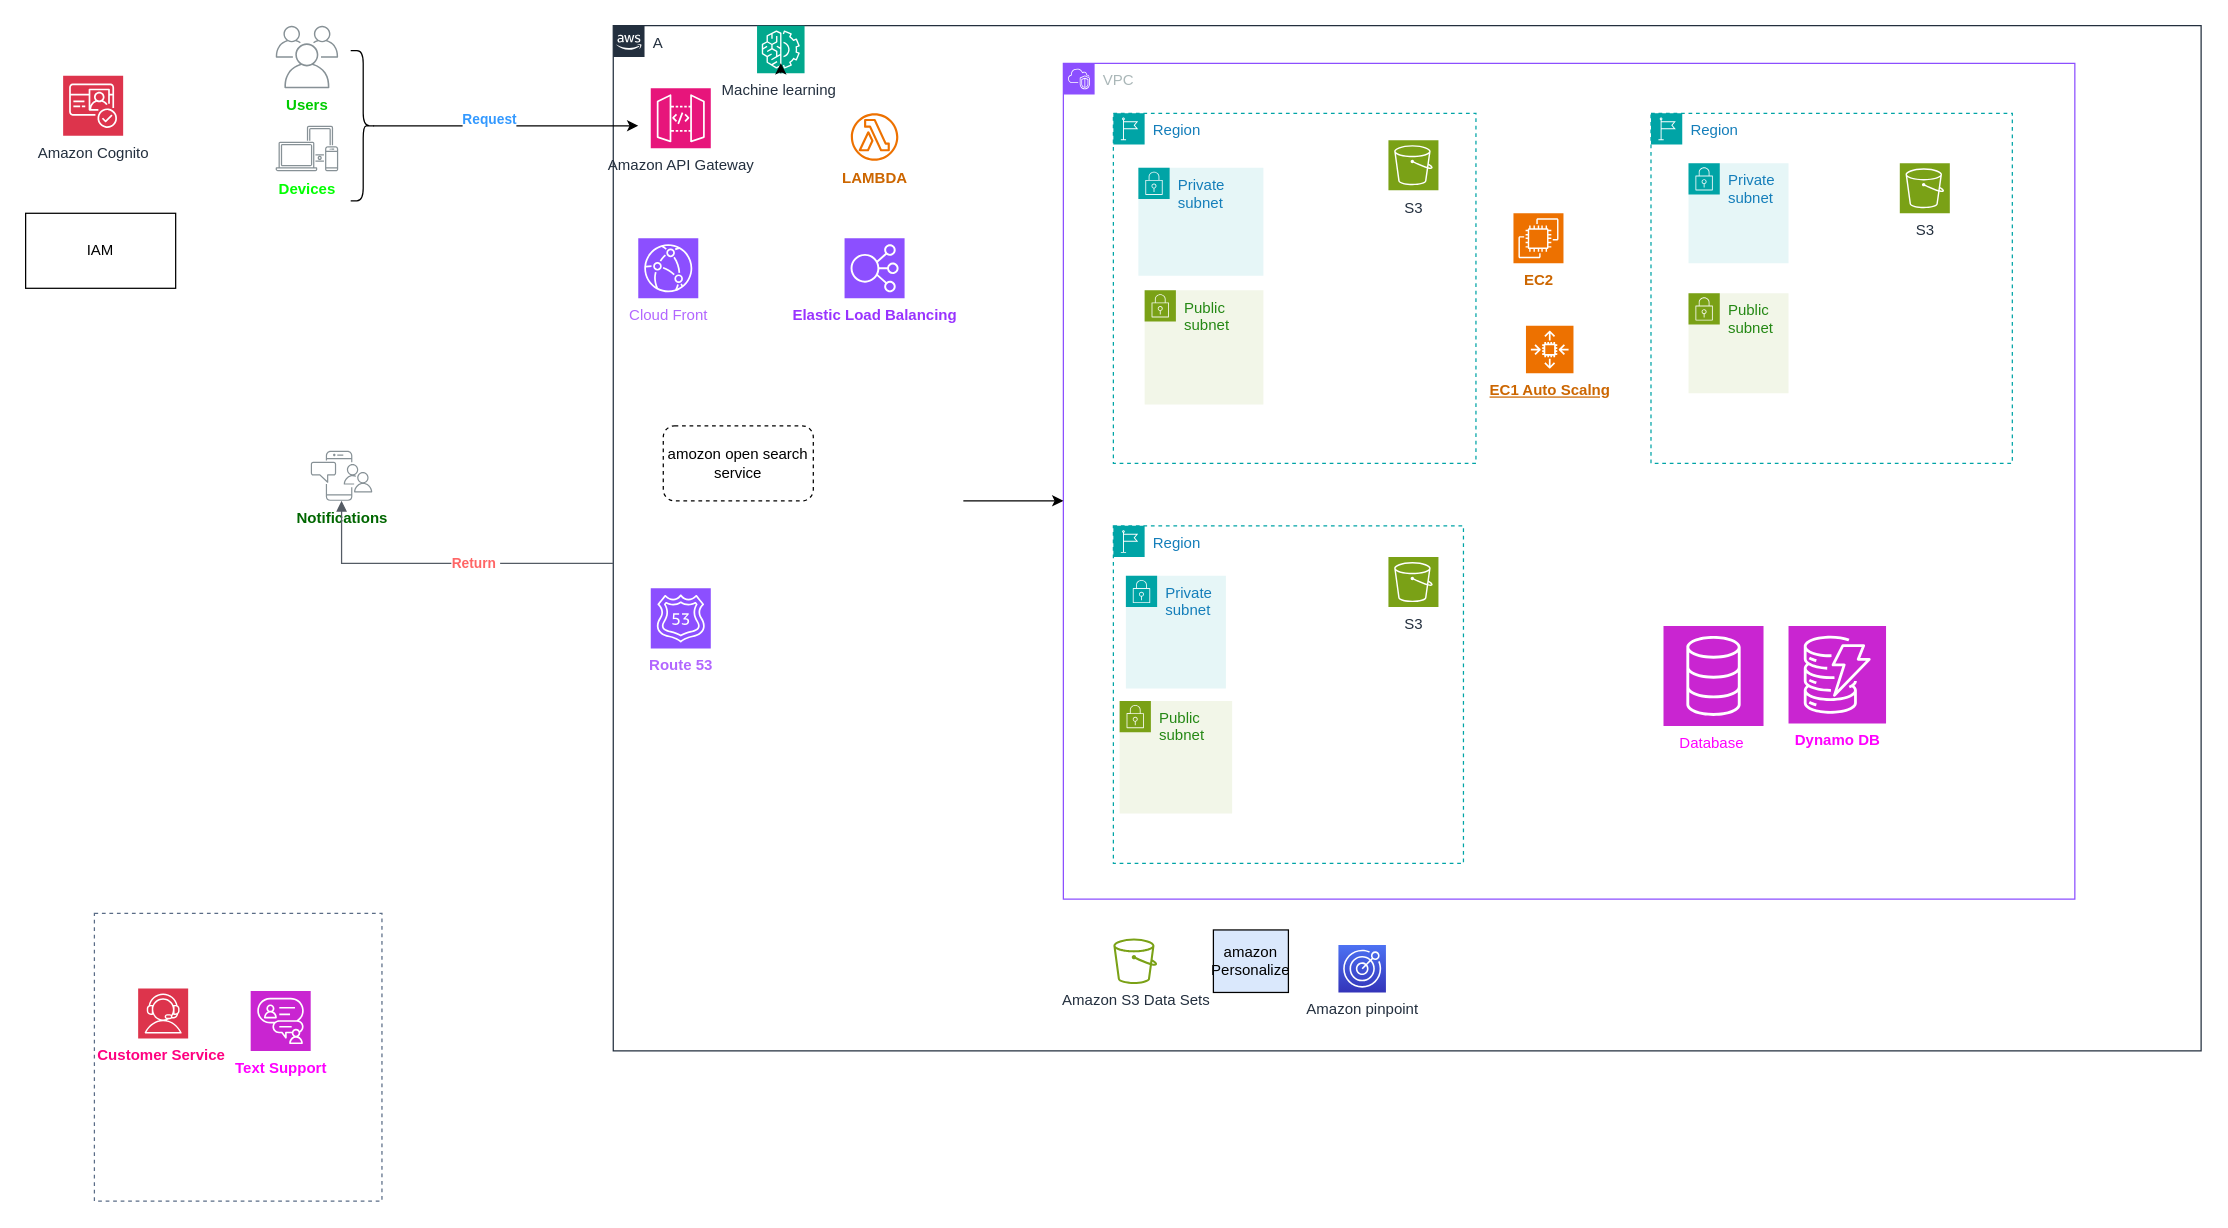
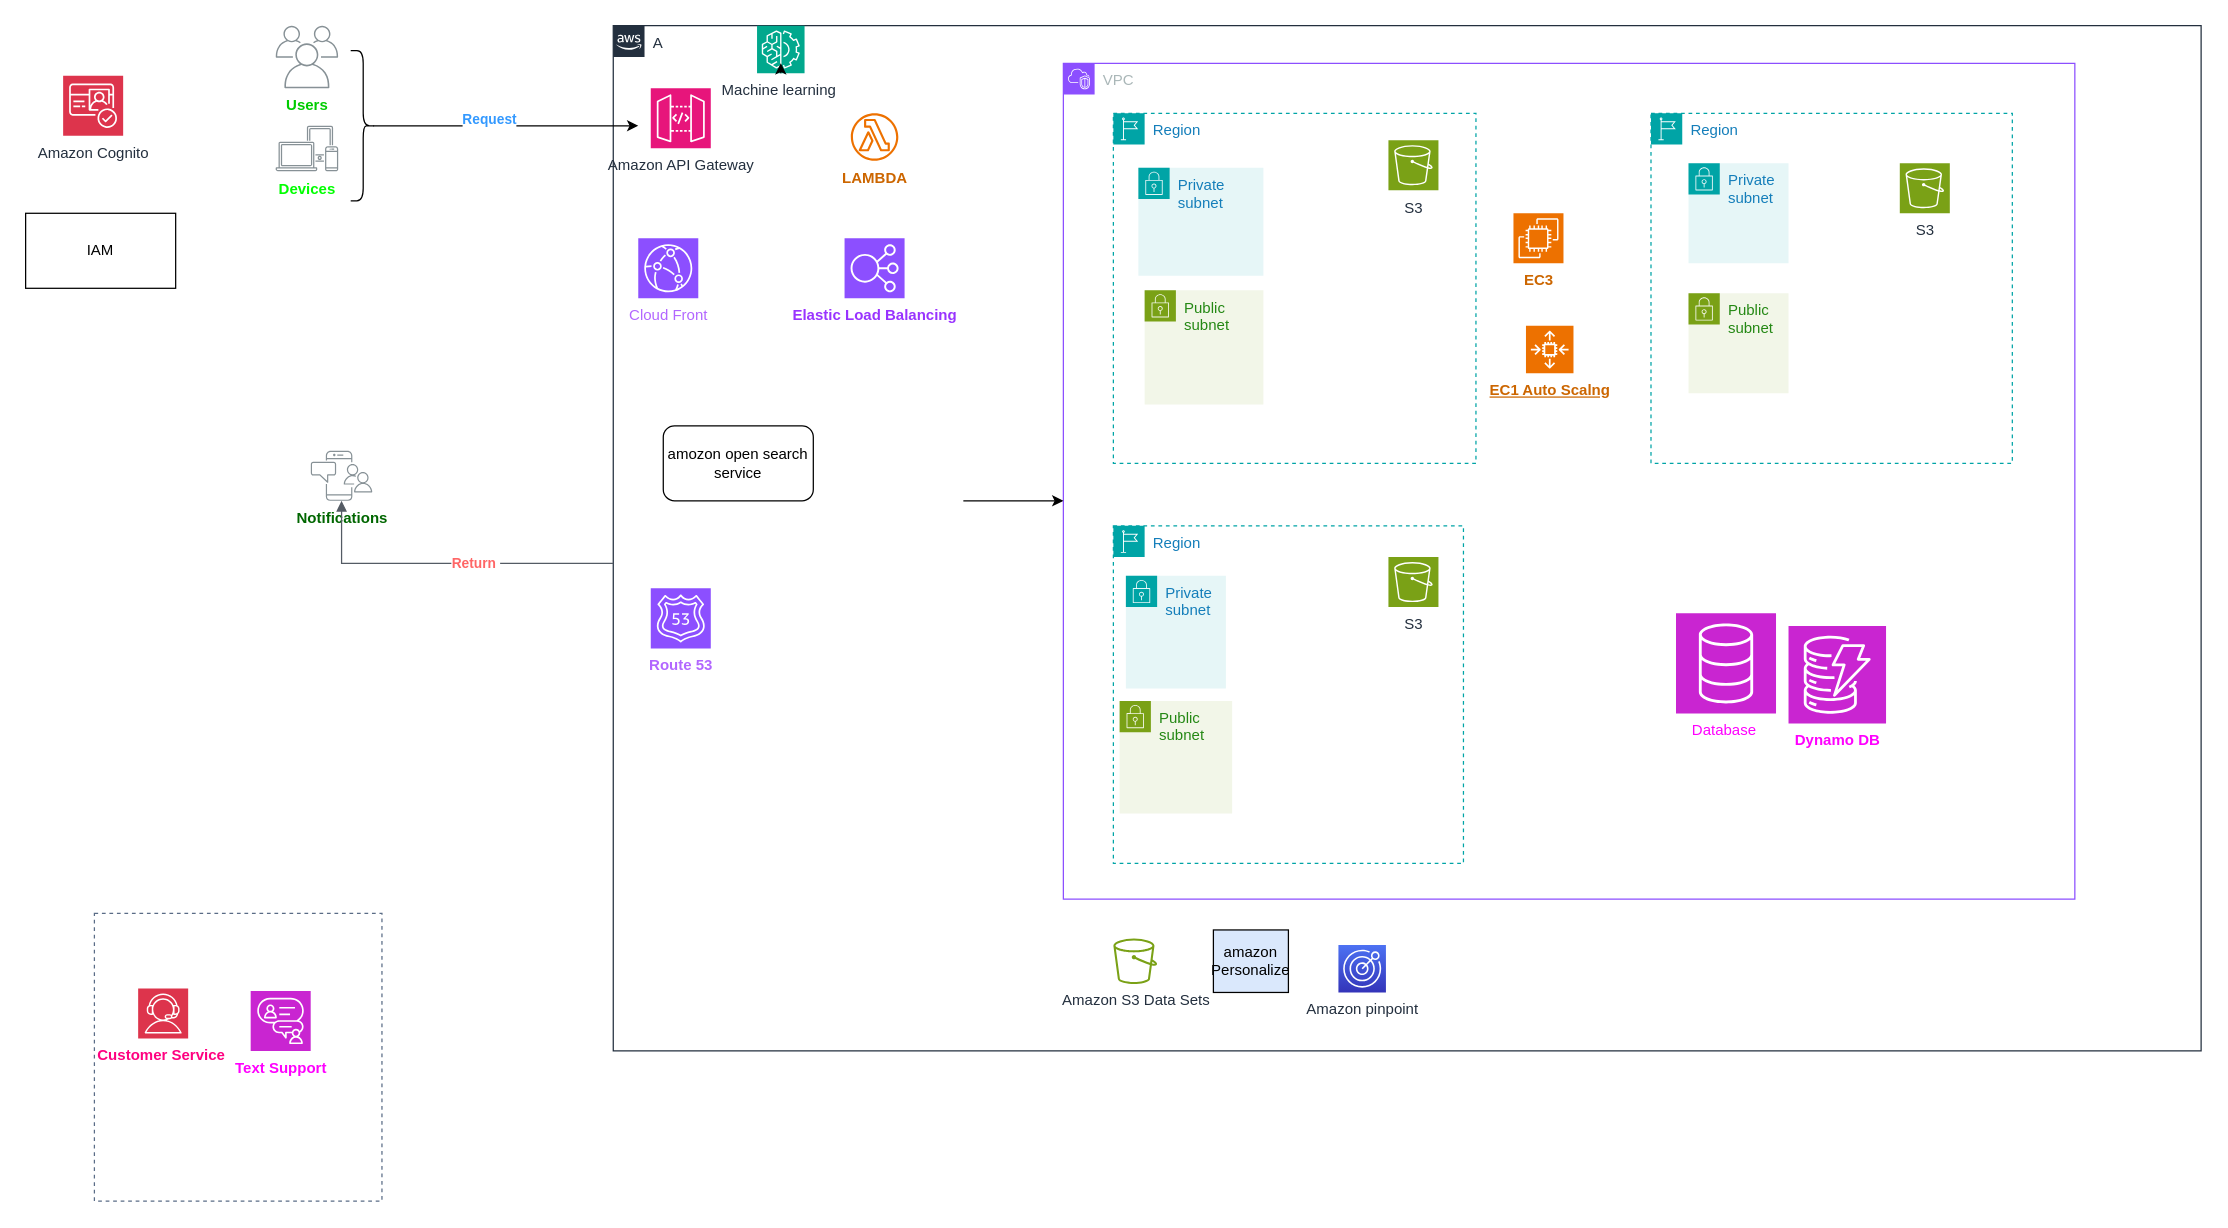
(1539, 281) -> (1539, 281)
(738, 463) -> (738, 463)
(1713, 676) -> (1726, 663)
